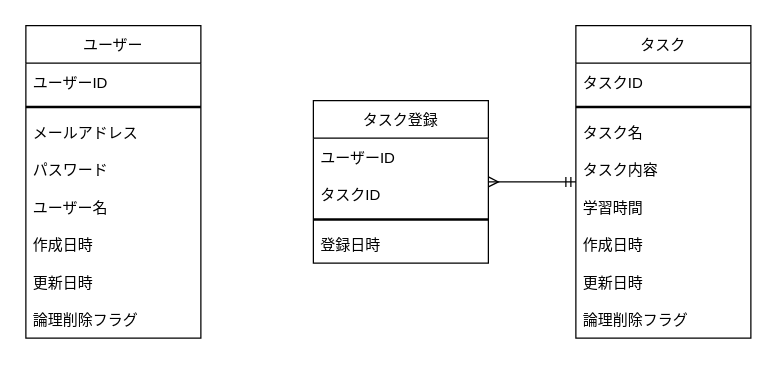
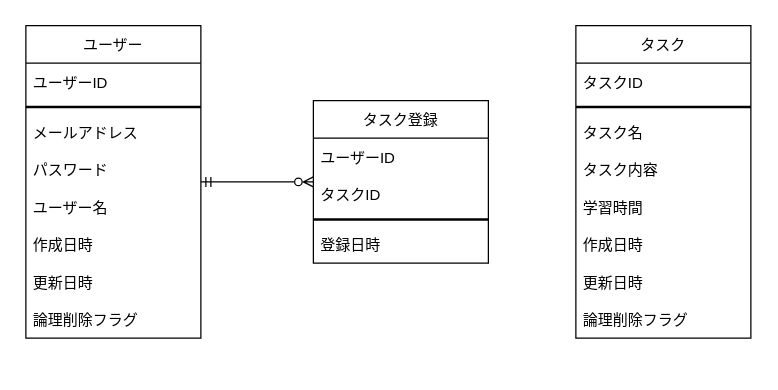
none -> (248, 182)
(531, 182) -> none
